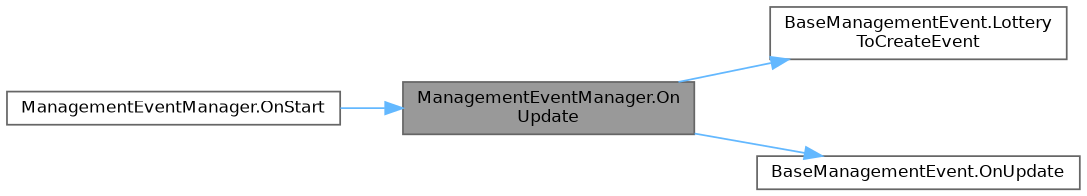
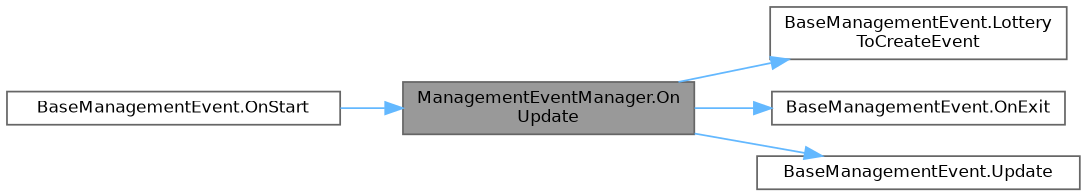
(174, 108) -> (174, 108)
none -> (918, 108)
(918, 173) -> (918, 173)
